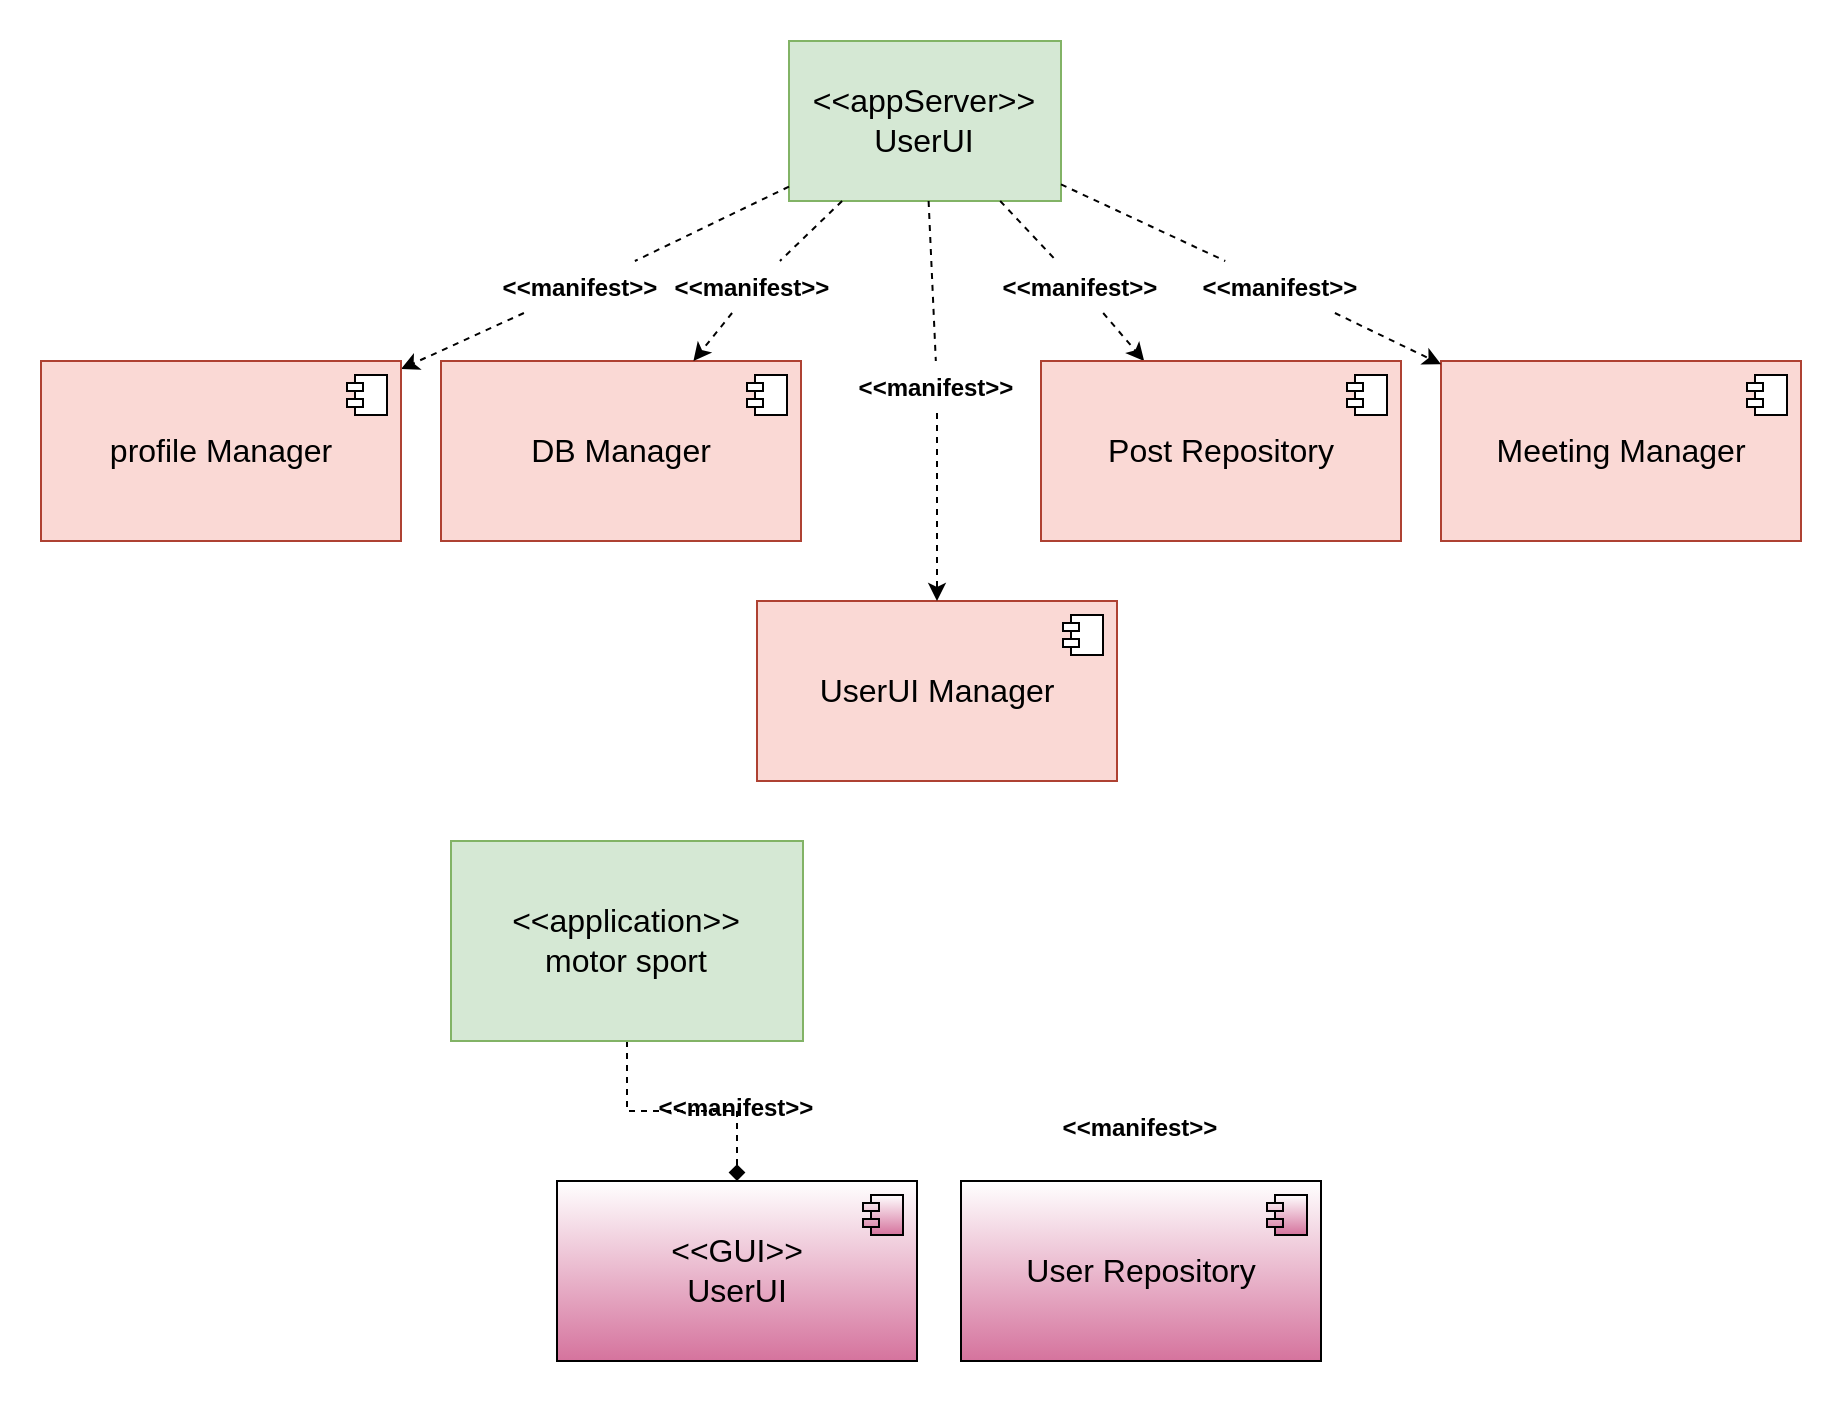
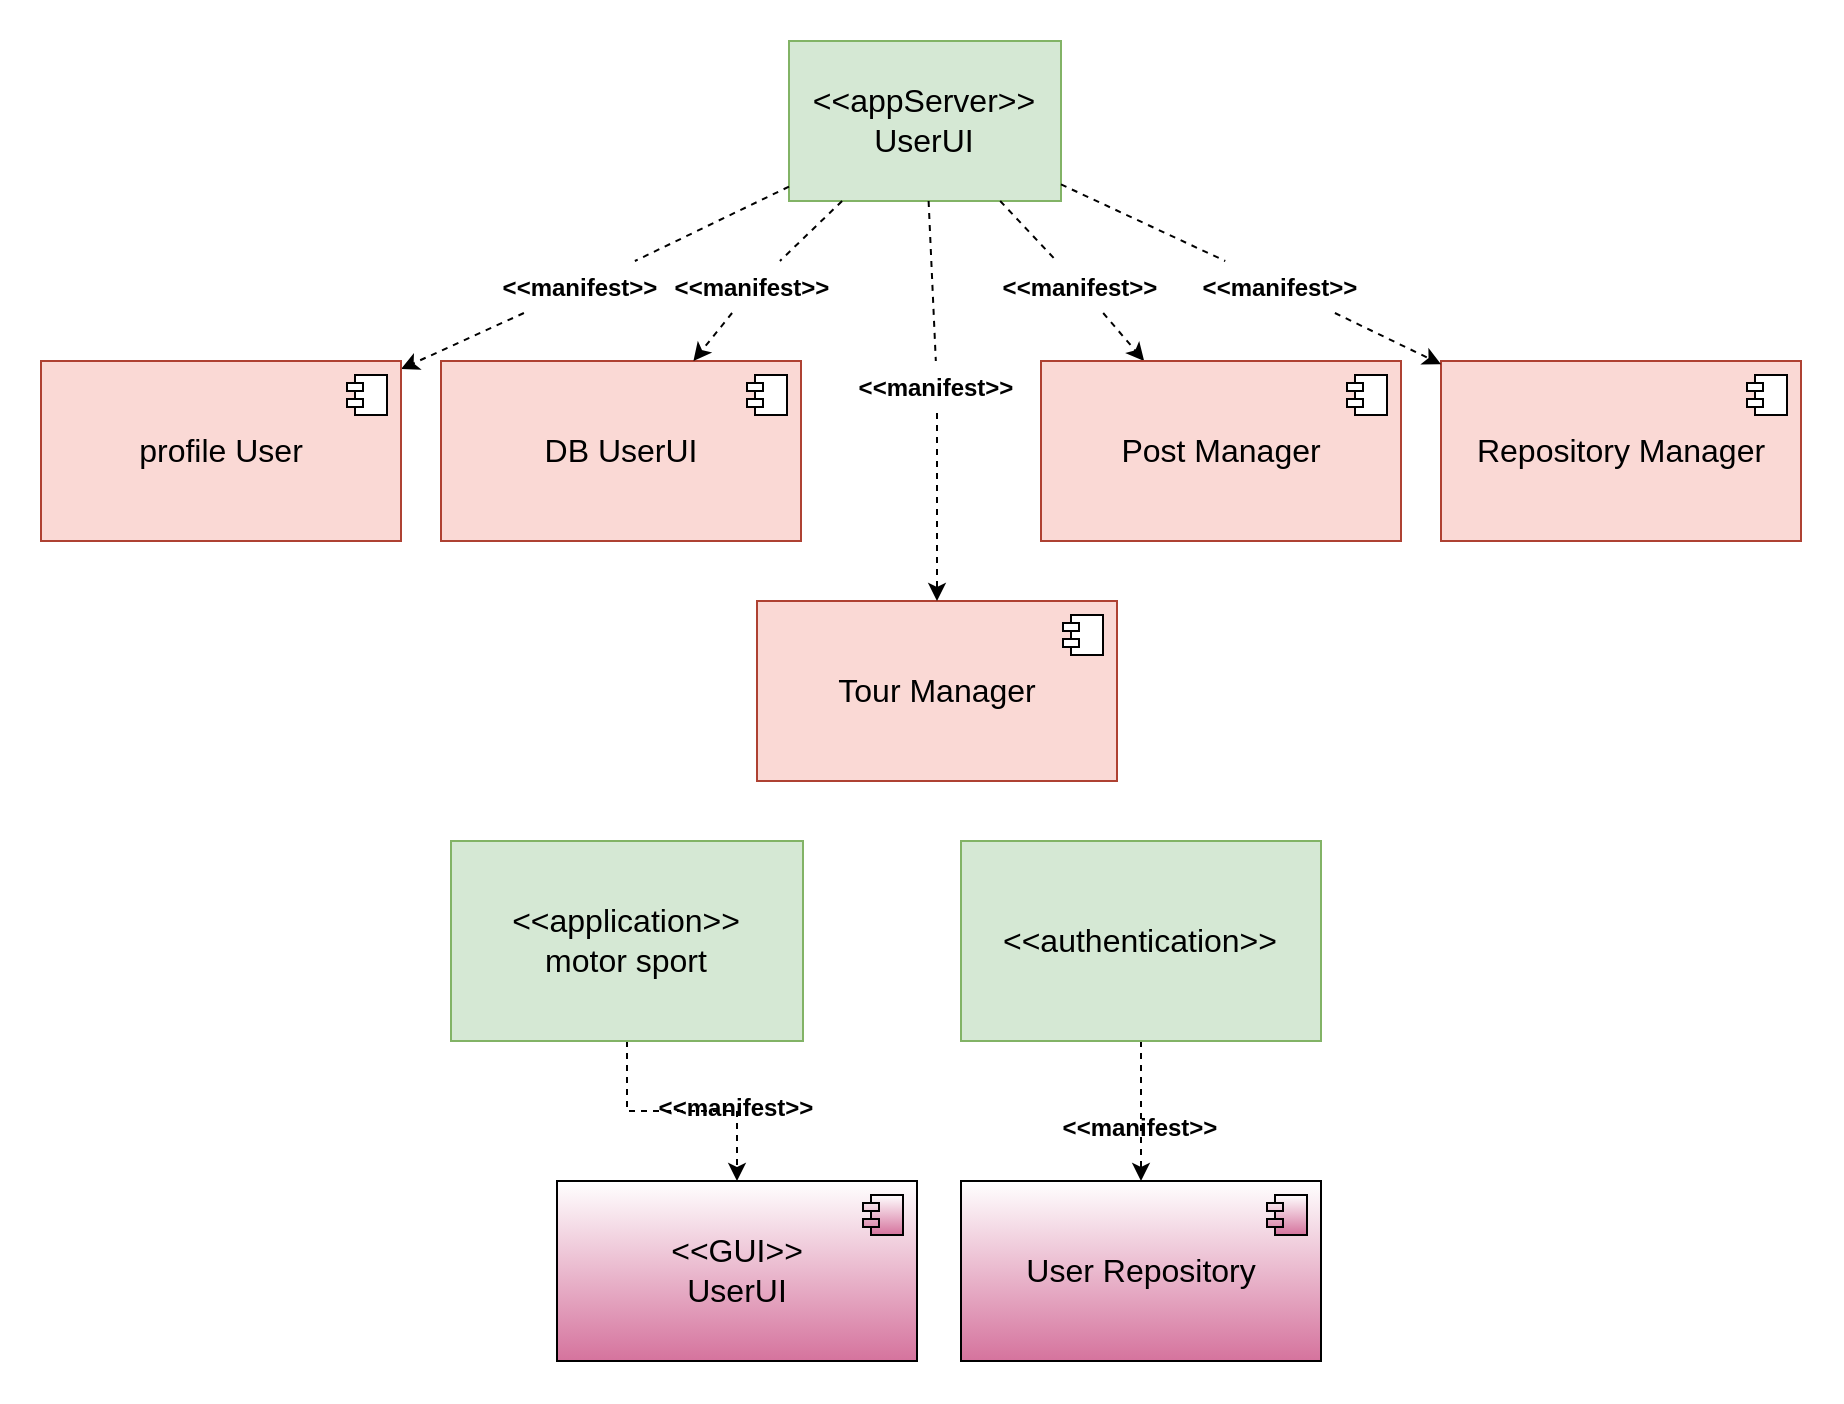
(222, 451) -> (222, 451)
(622, 451) -> (622, 451)
(1222, 451) -> (1222, 451)
(1622, 451) -> (1622, 451)
(938, 691) -> (938, 691)
none -> (1141, 941)
none -> (1141, 1104)
(737, 1164) -> (737, 1165)
